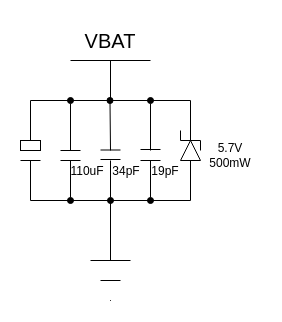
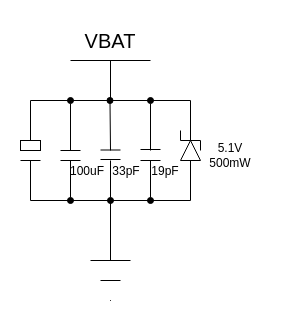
(231, 156) -> (231, 156)
(88, 172) -> (88, 172)
(127, 172) -> (127, 172)
